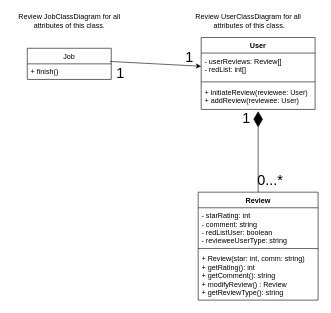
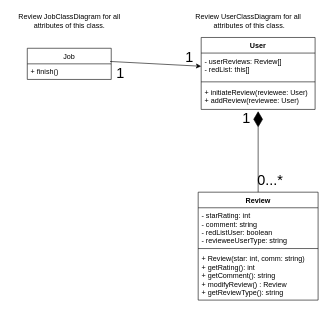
(246, 61) -> (246, 61)
